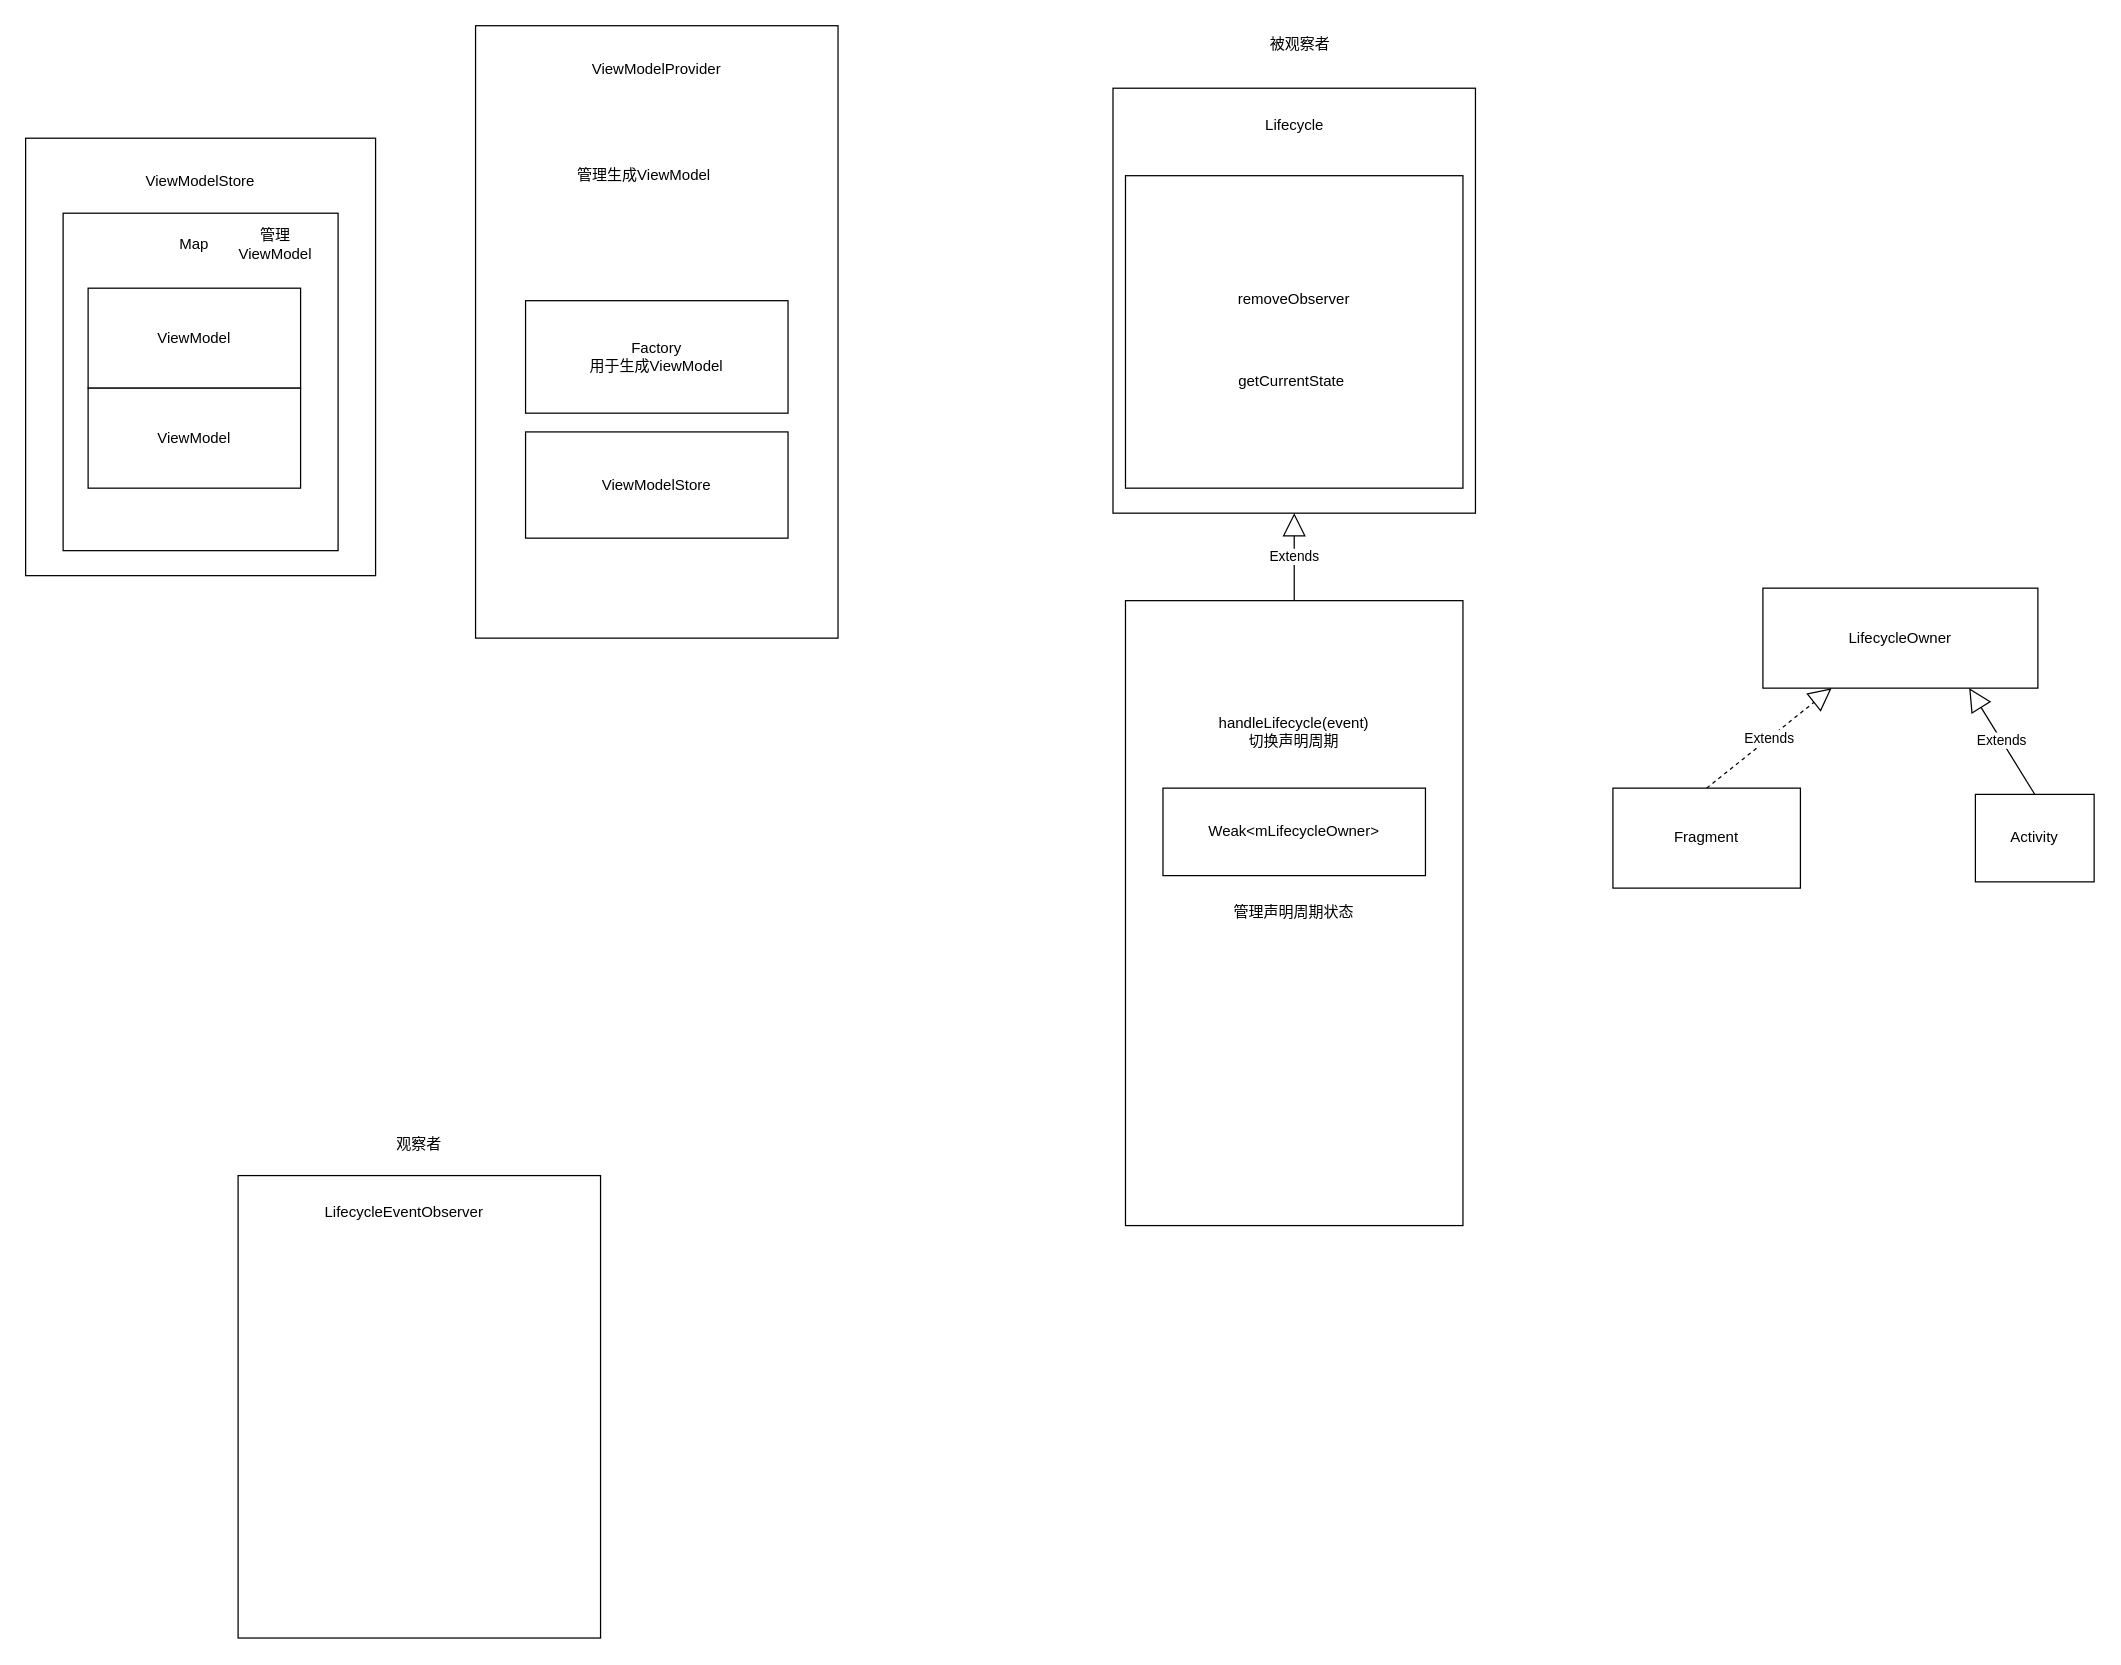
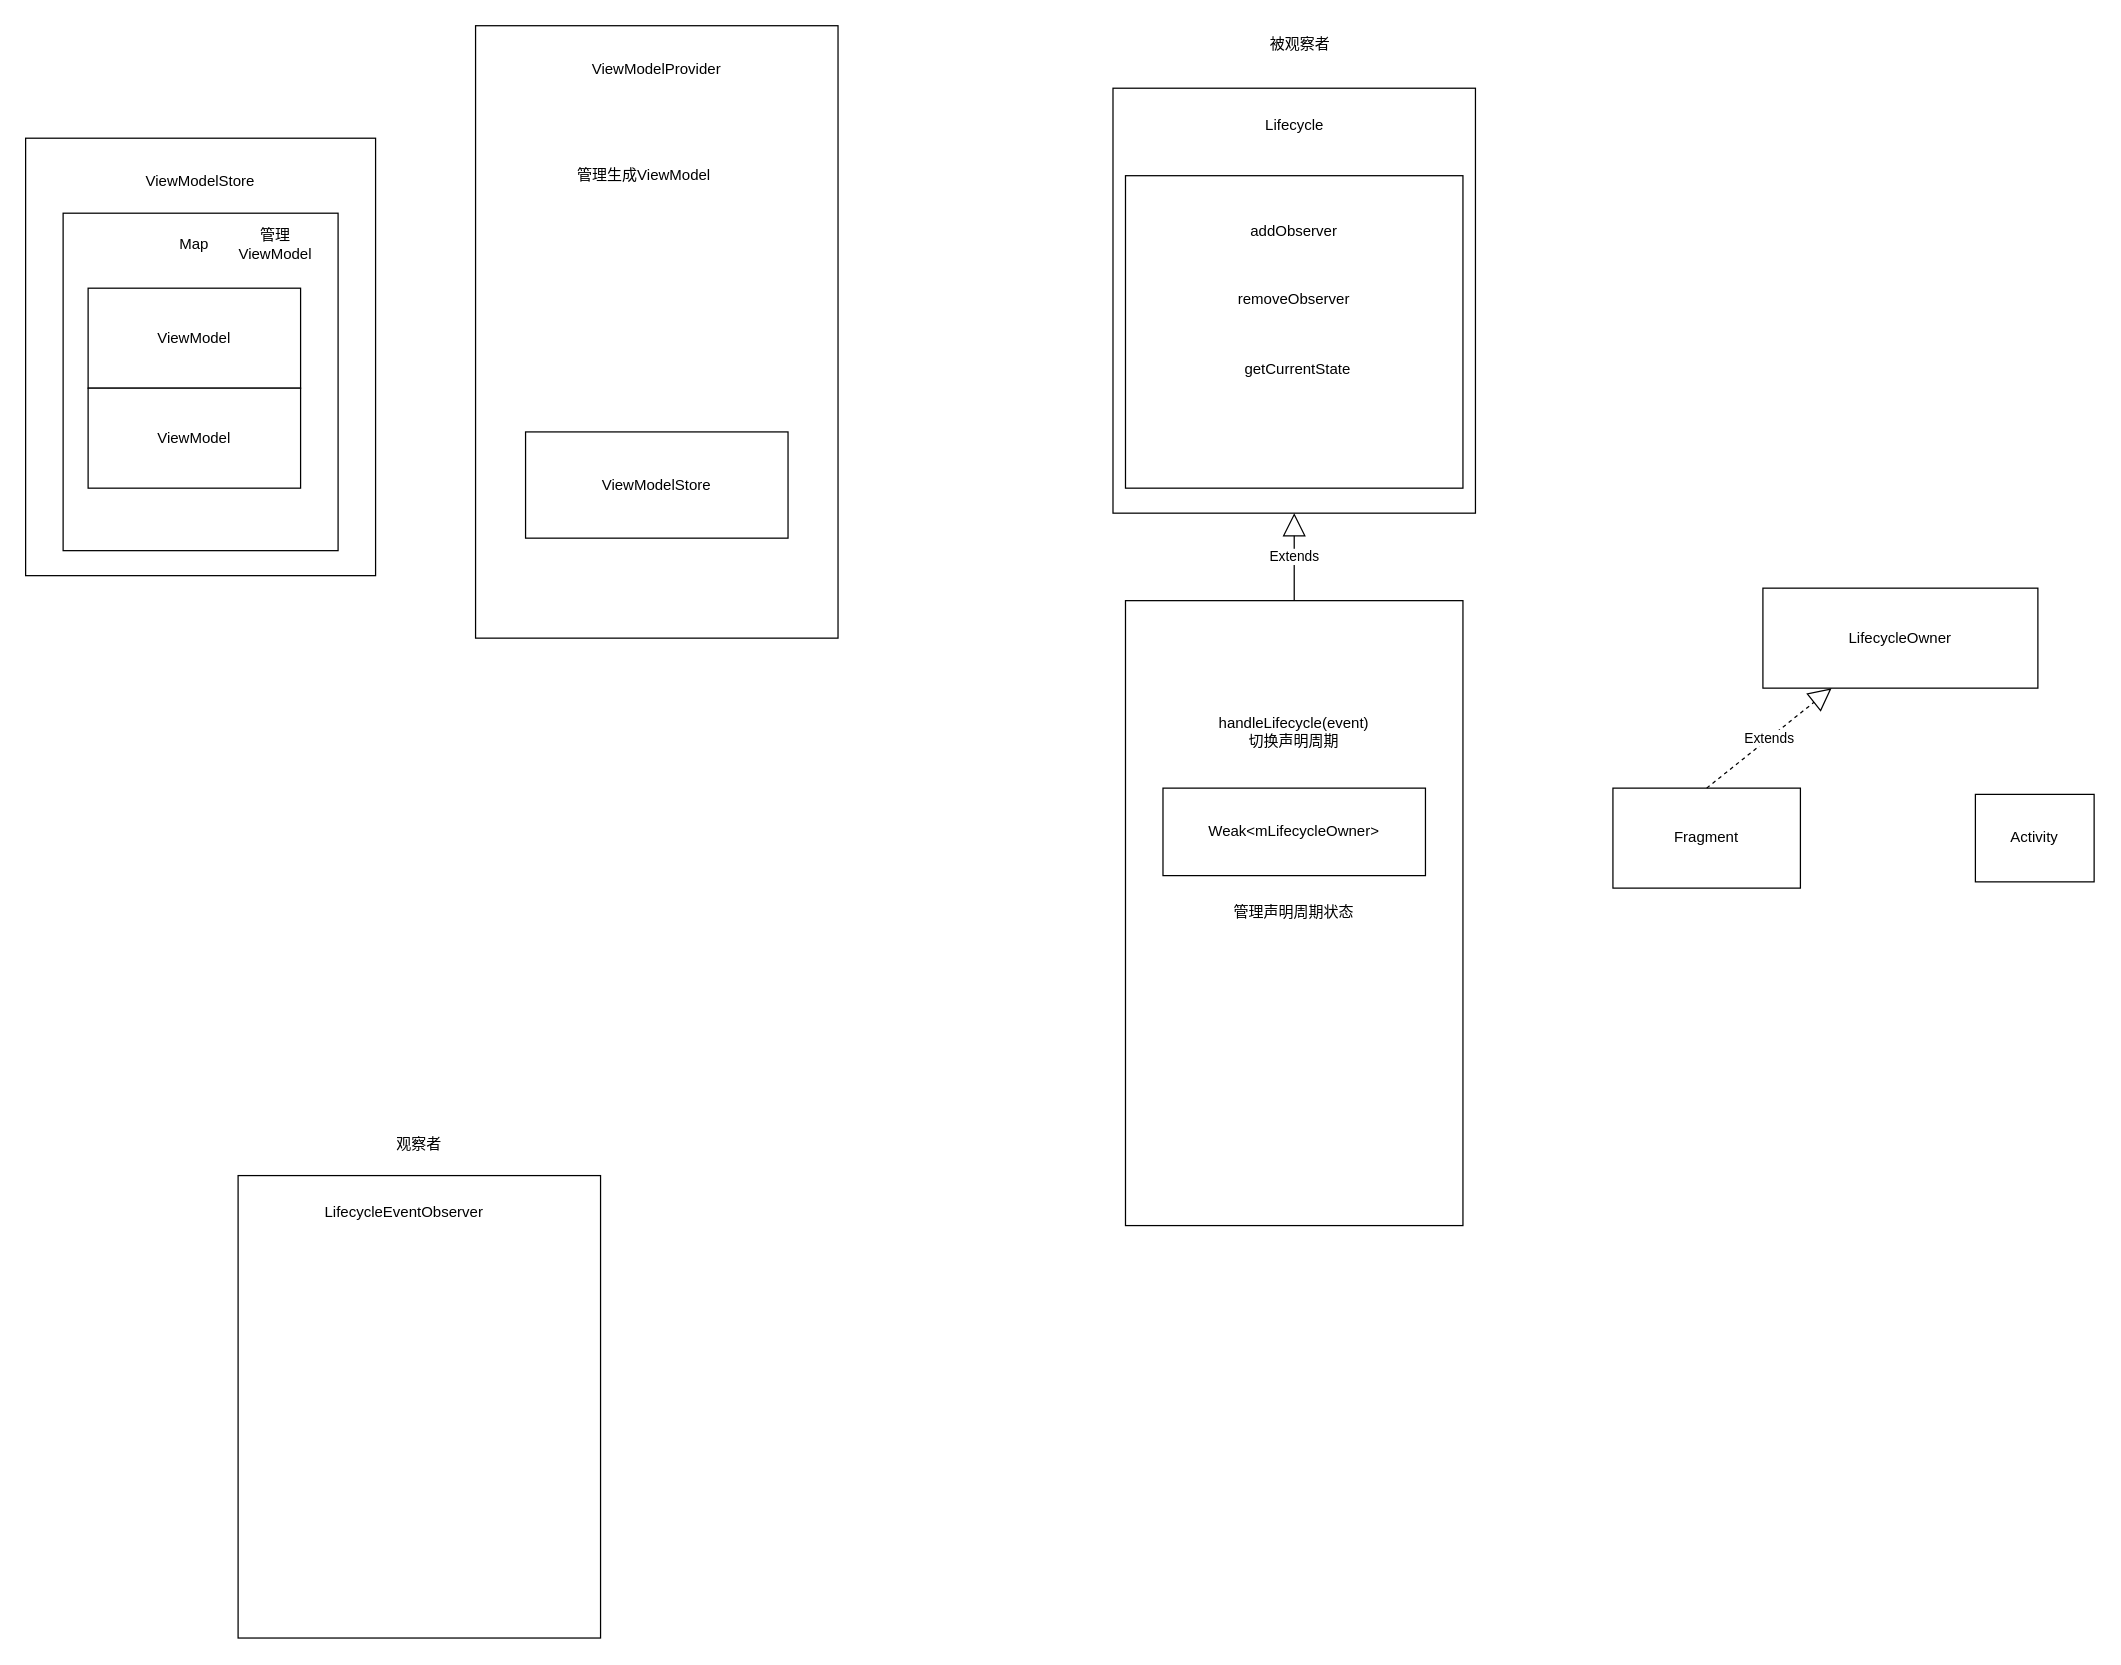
none -> (1294, 232)
(657, 357) -> none
(1291, 382) -> (1298, 369)
(2008, 751) -> none
